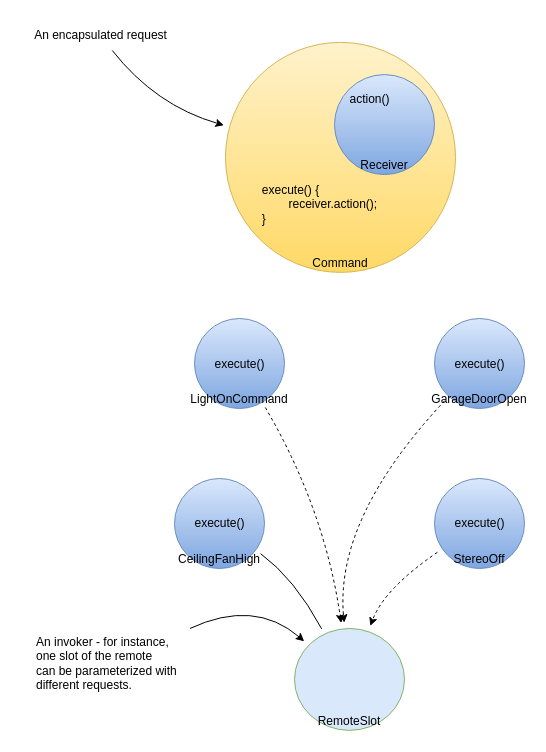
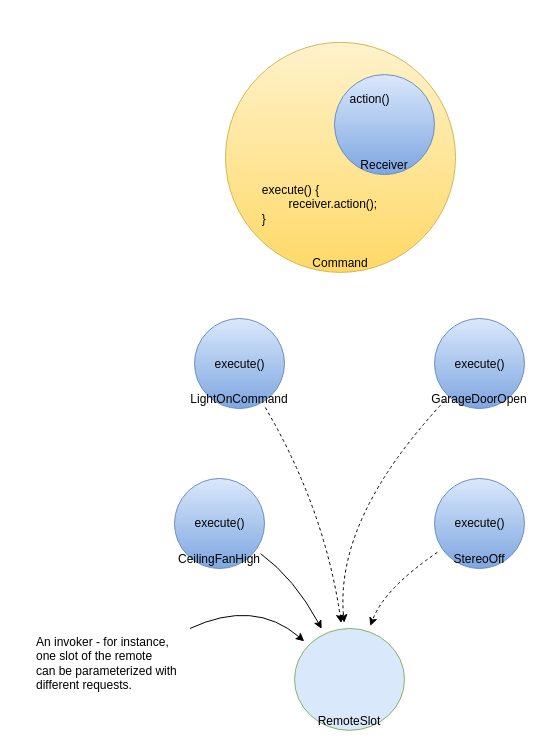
(101, 36) -> none
(159, 95) -> none
(319, 624) -> (318, 621)
